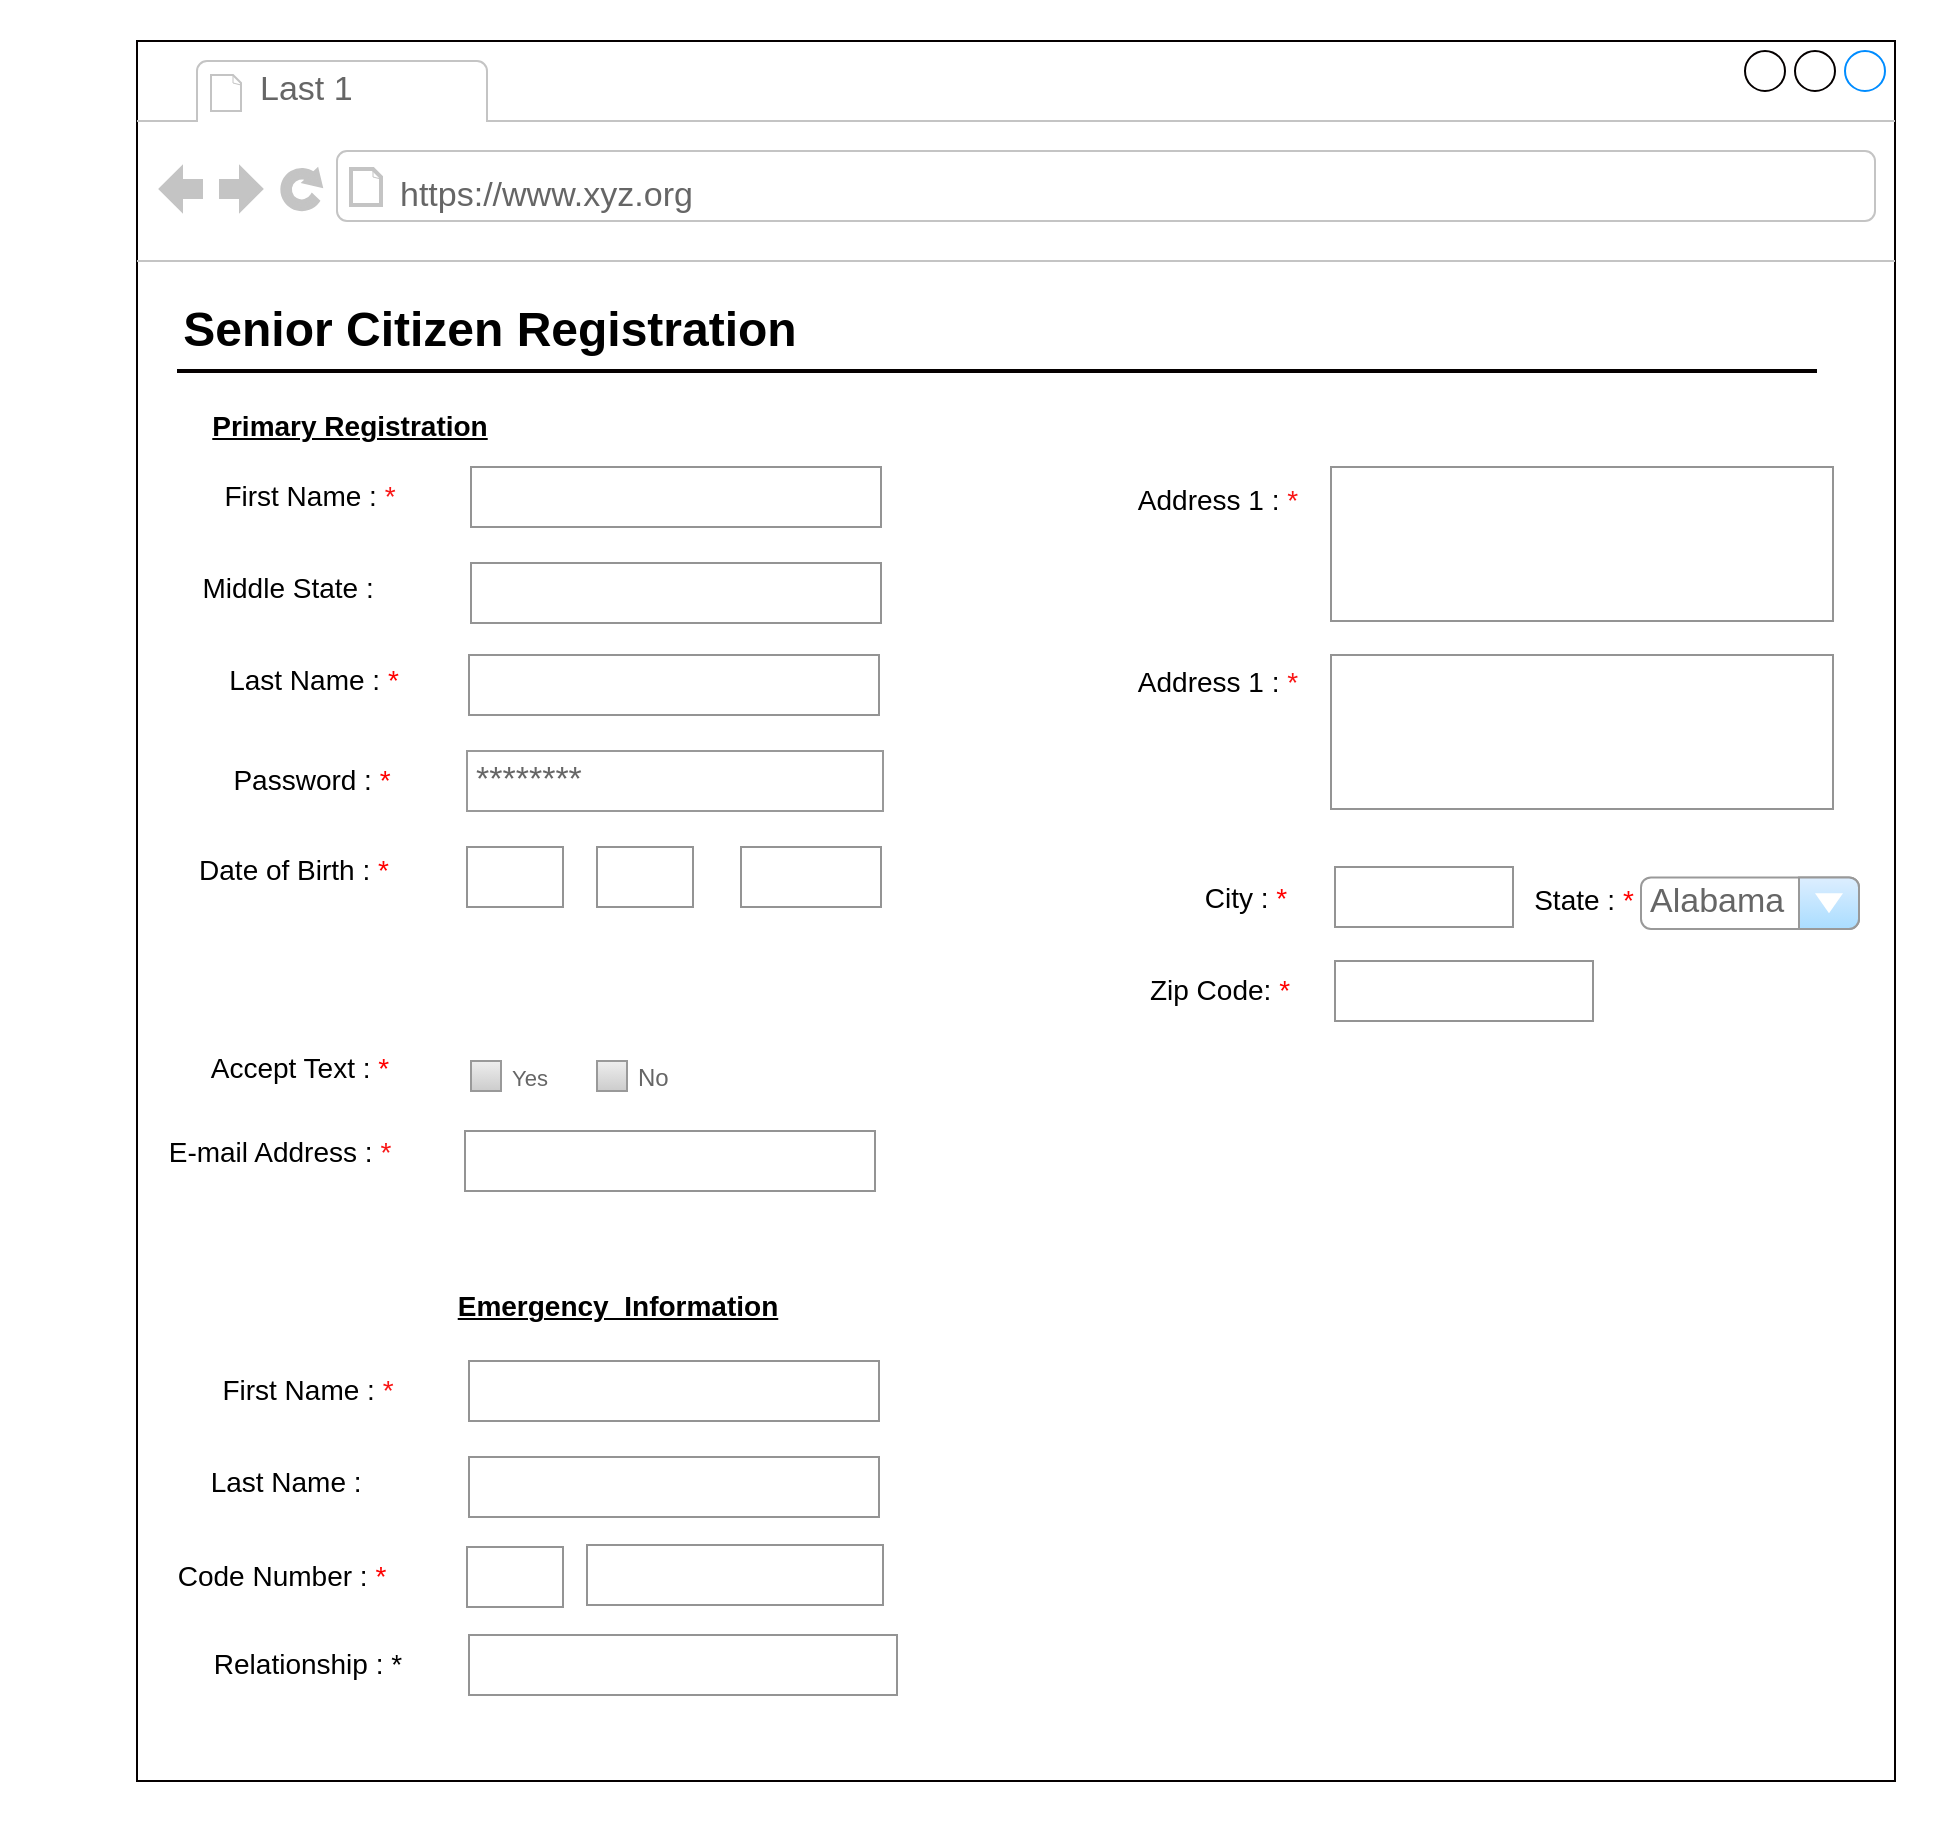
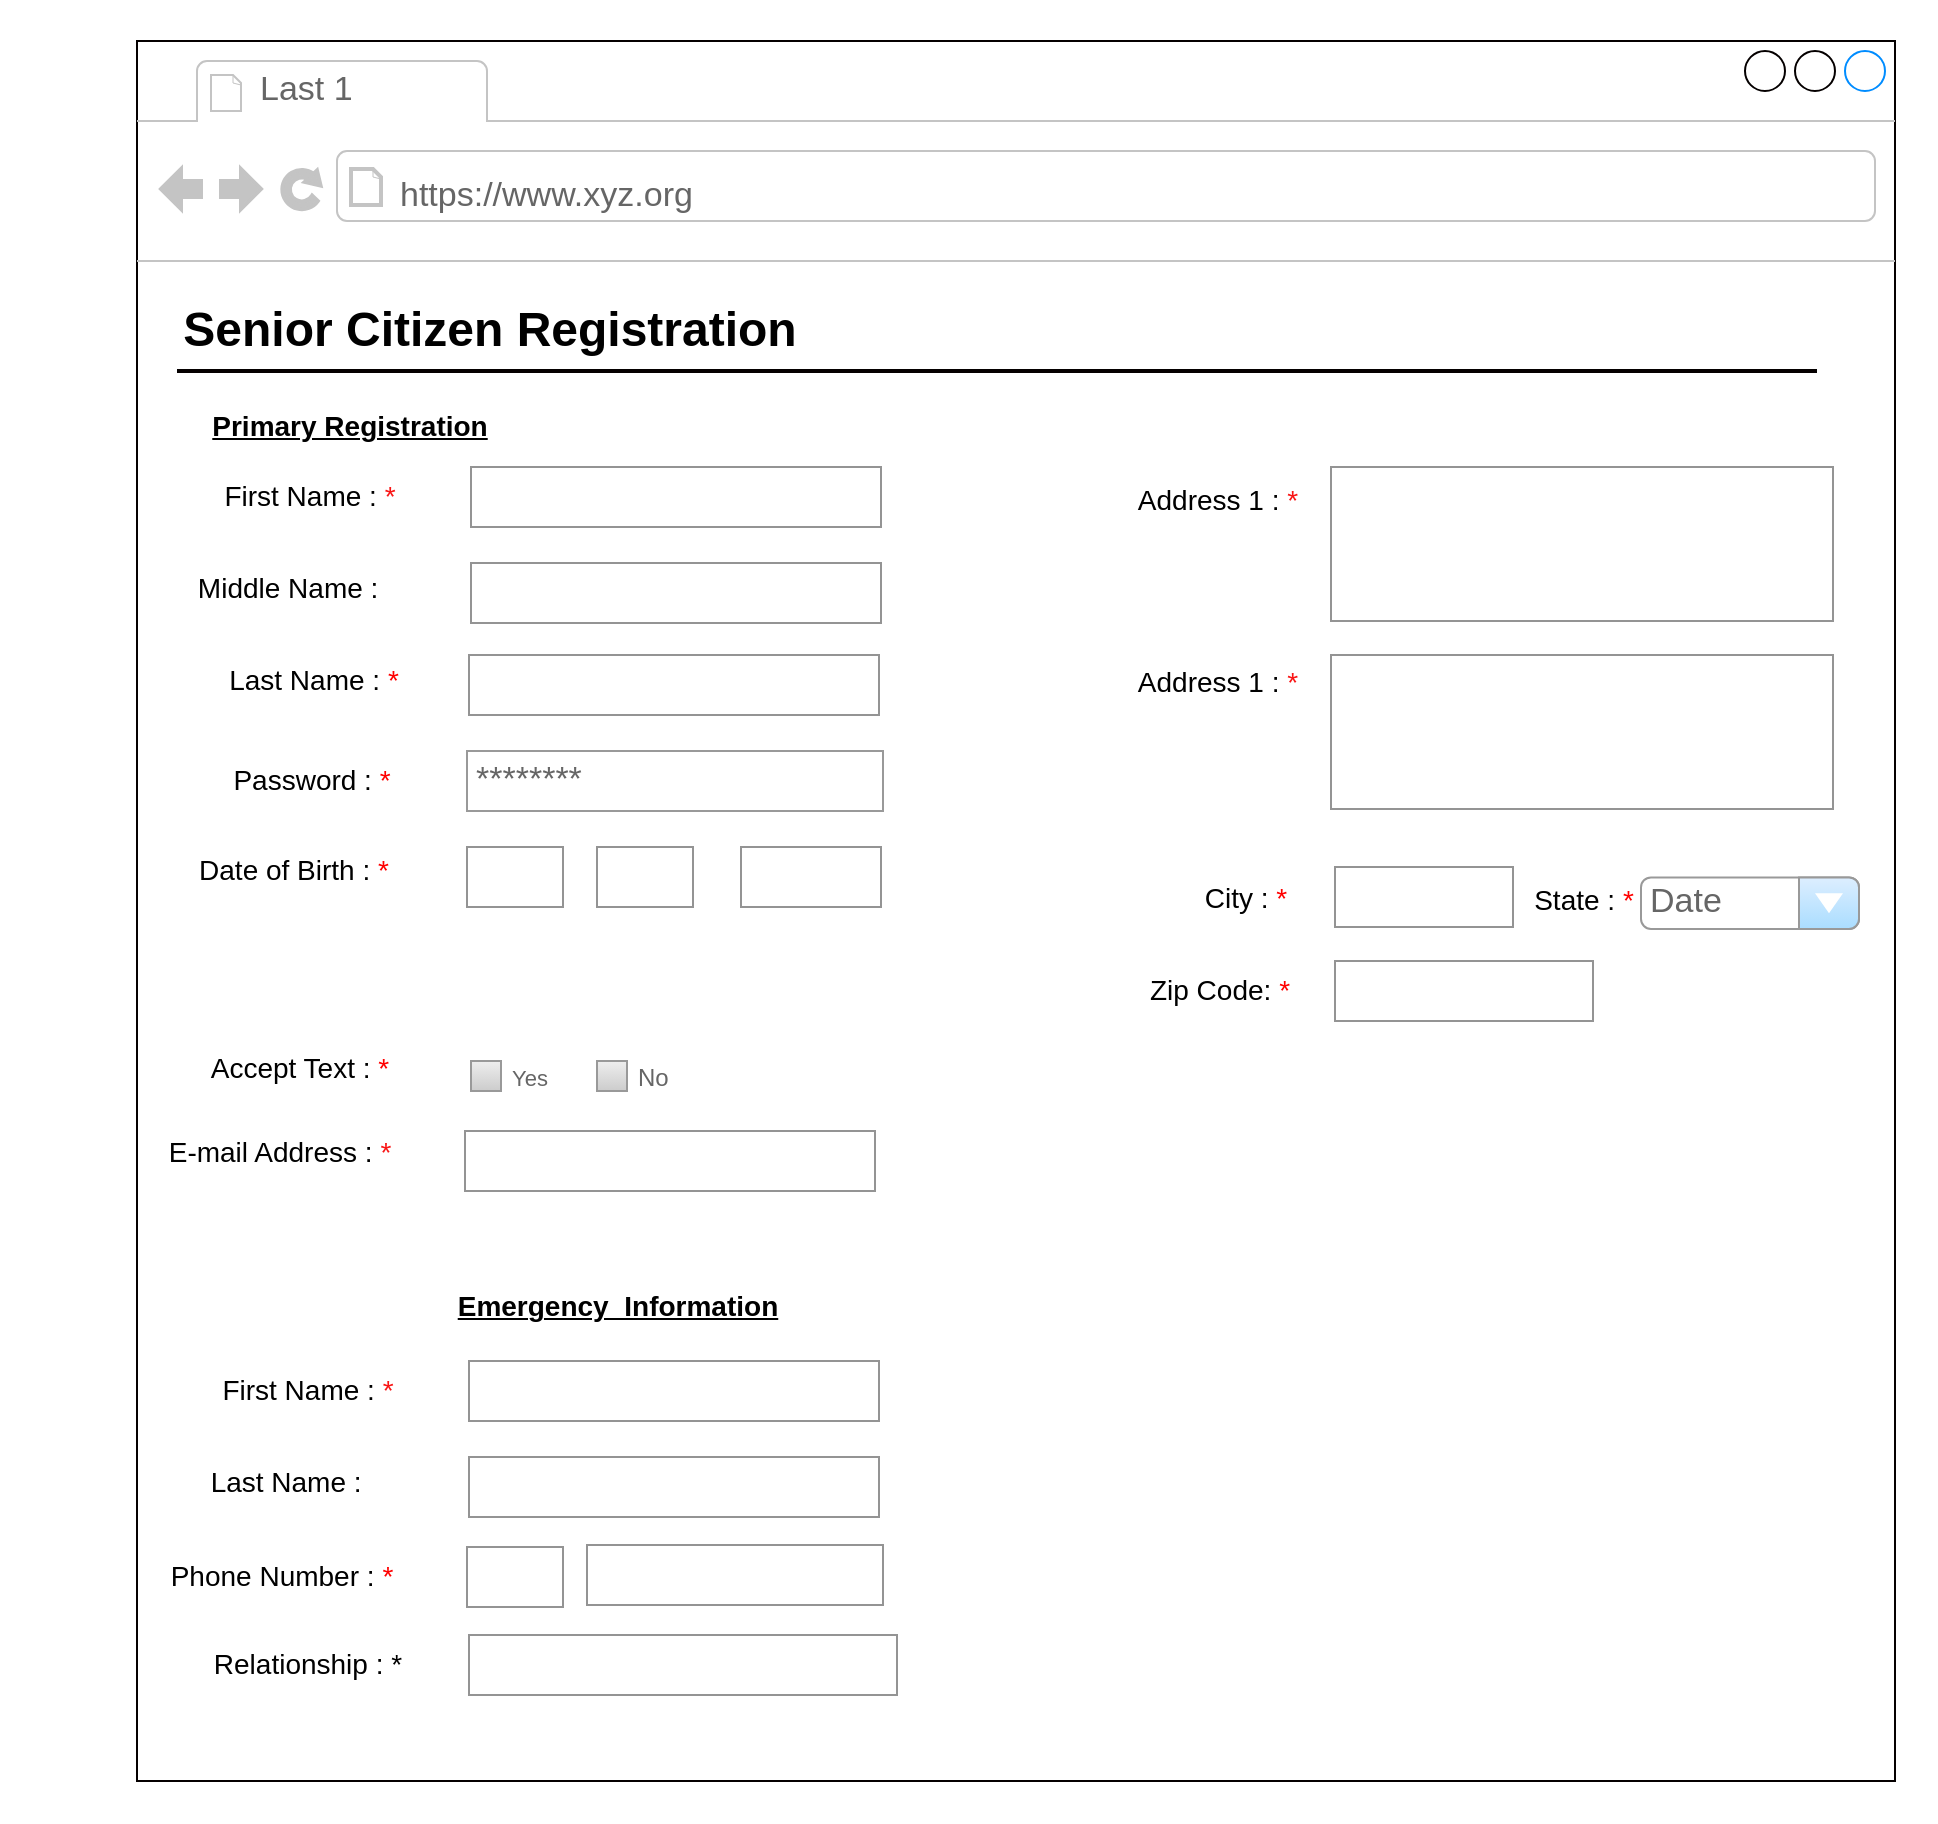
(293, 589) -> (293, 589)
(1713, 903) -> (1689, 903)
(283, 1577) -> (283, 1577)
